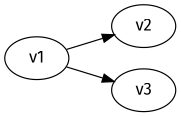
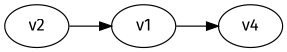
(85, 44) -> (84, 26)
(144, 90) -> (251, 26)
